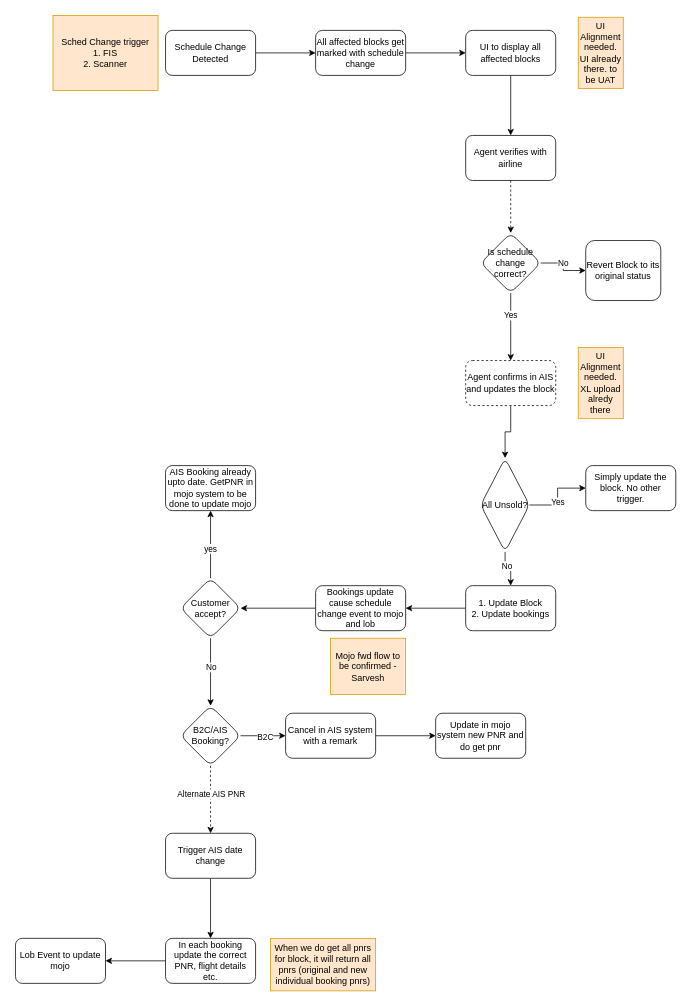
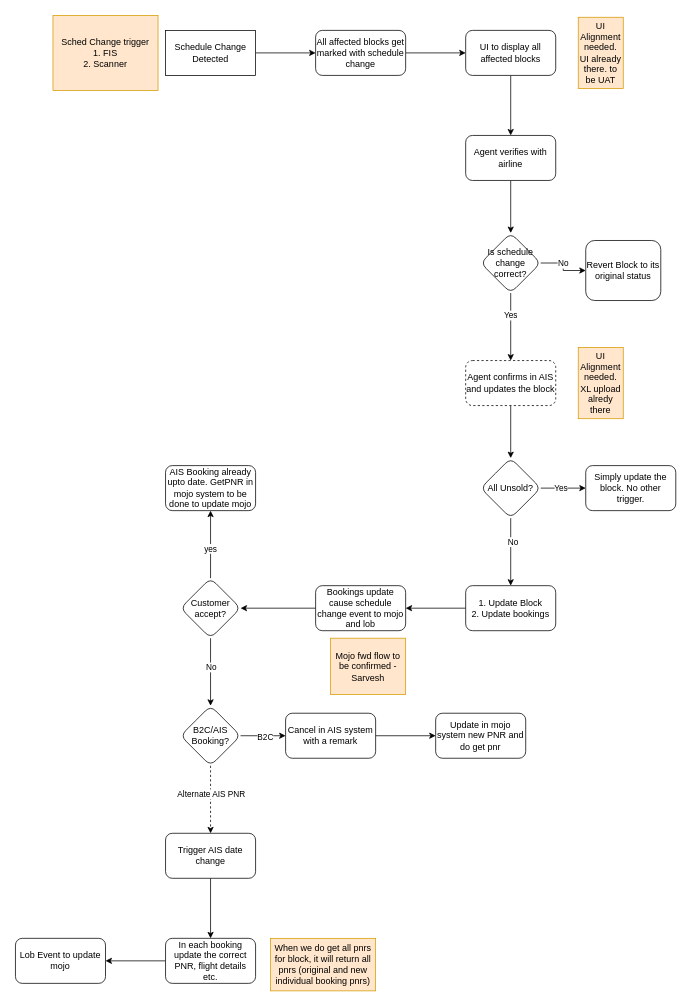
(210, 53) -> (210, 53)
(510, 204) -> (510, 204)
(505, 505) -> (510, 488)
